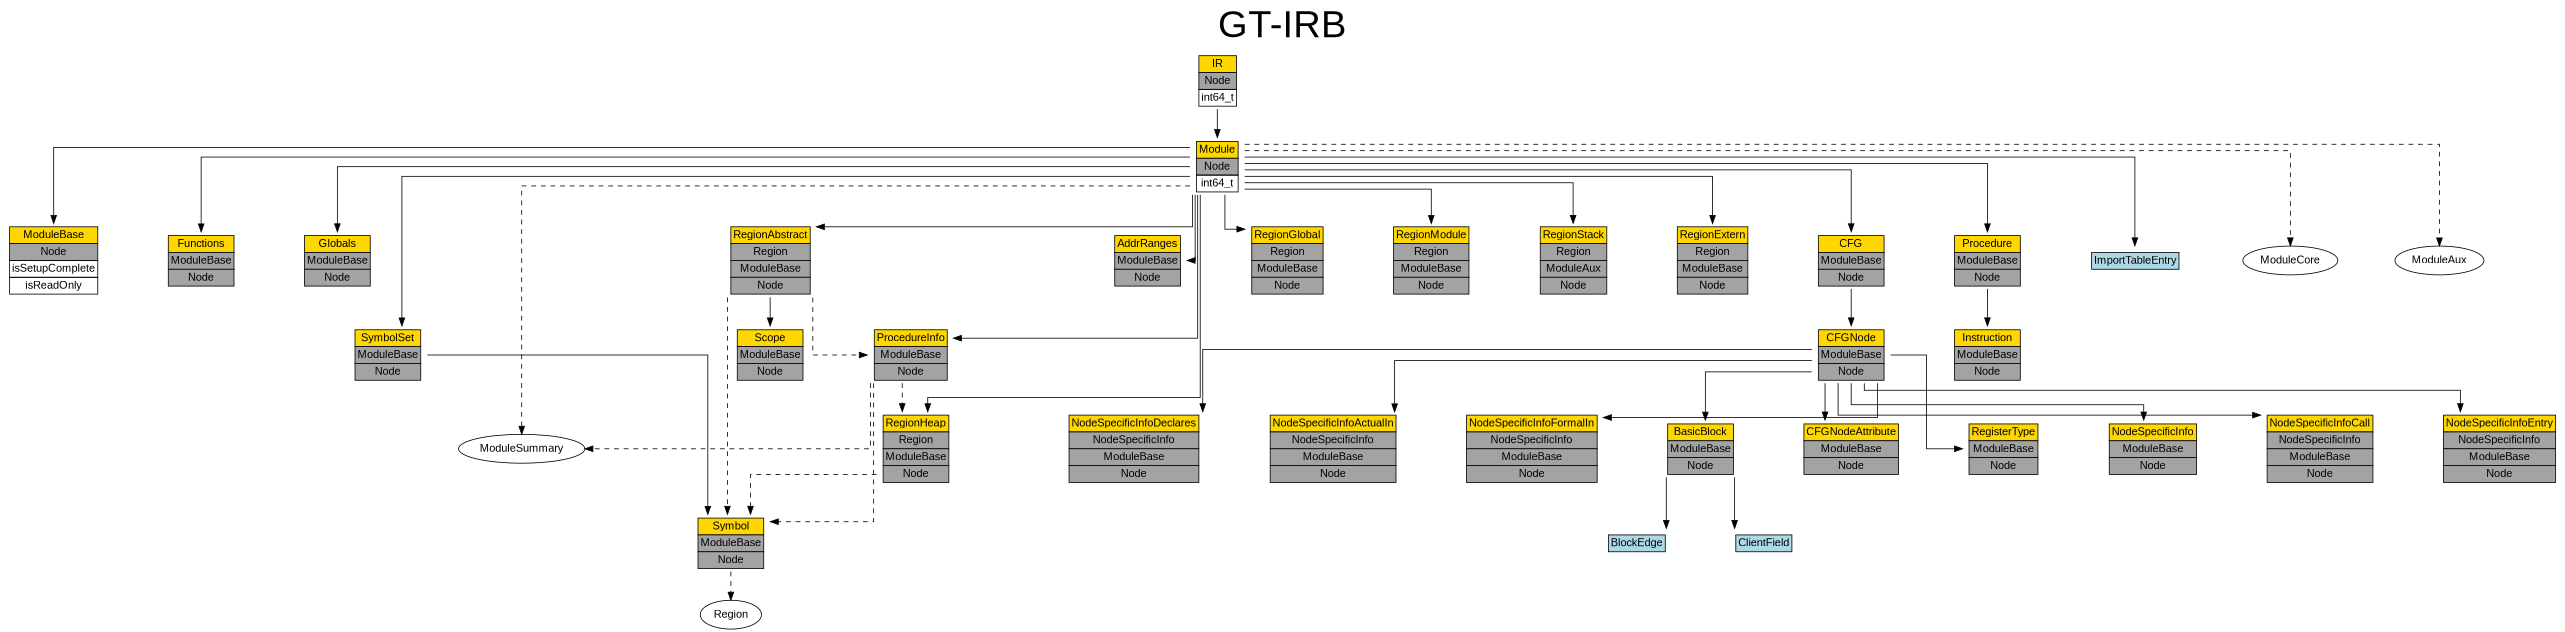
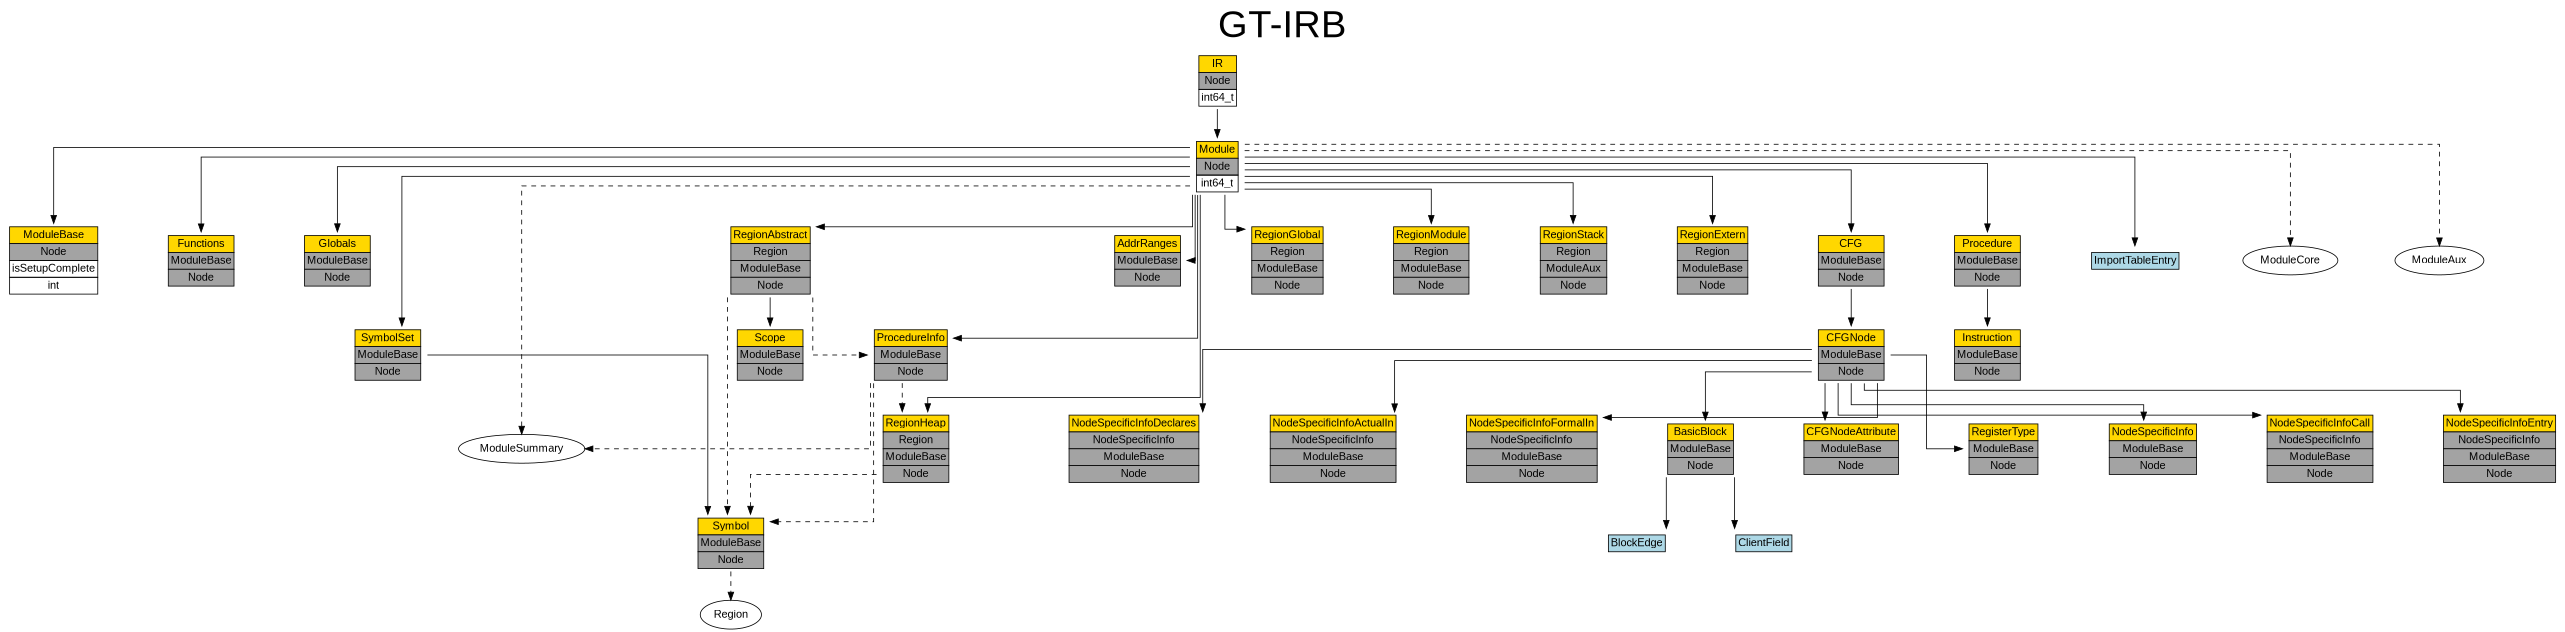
(54, 285) -> (54, 285)
